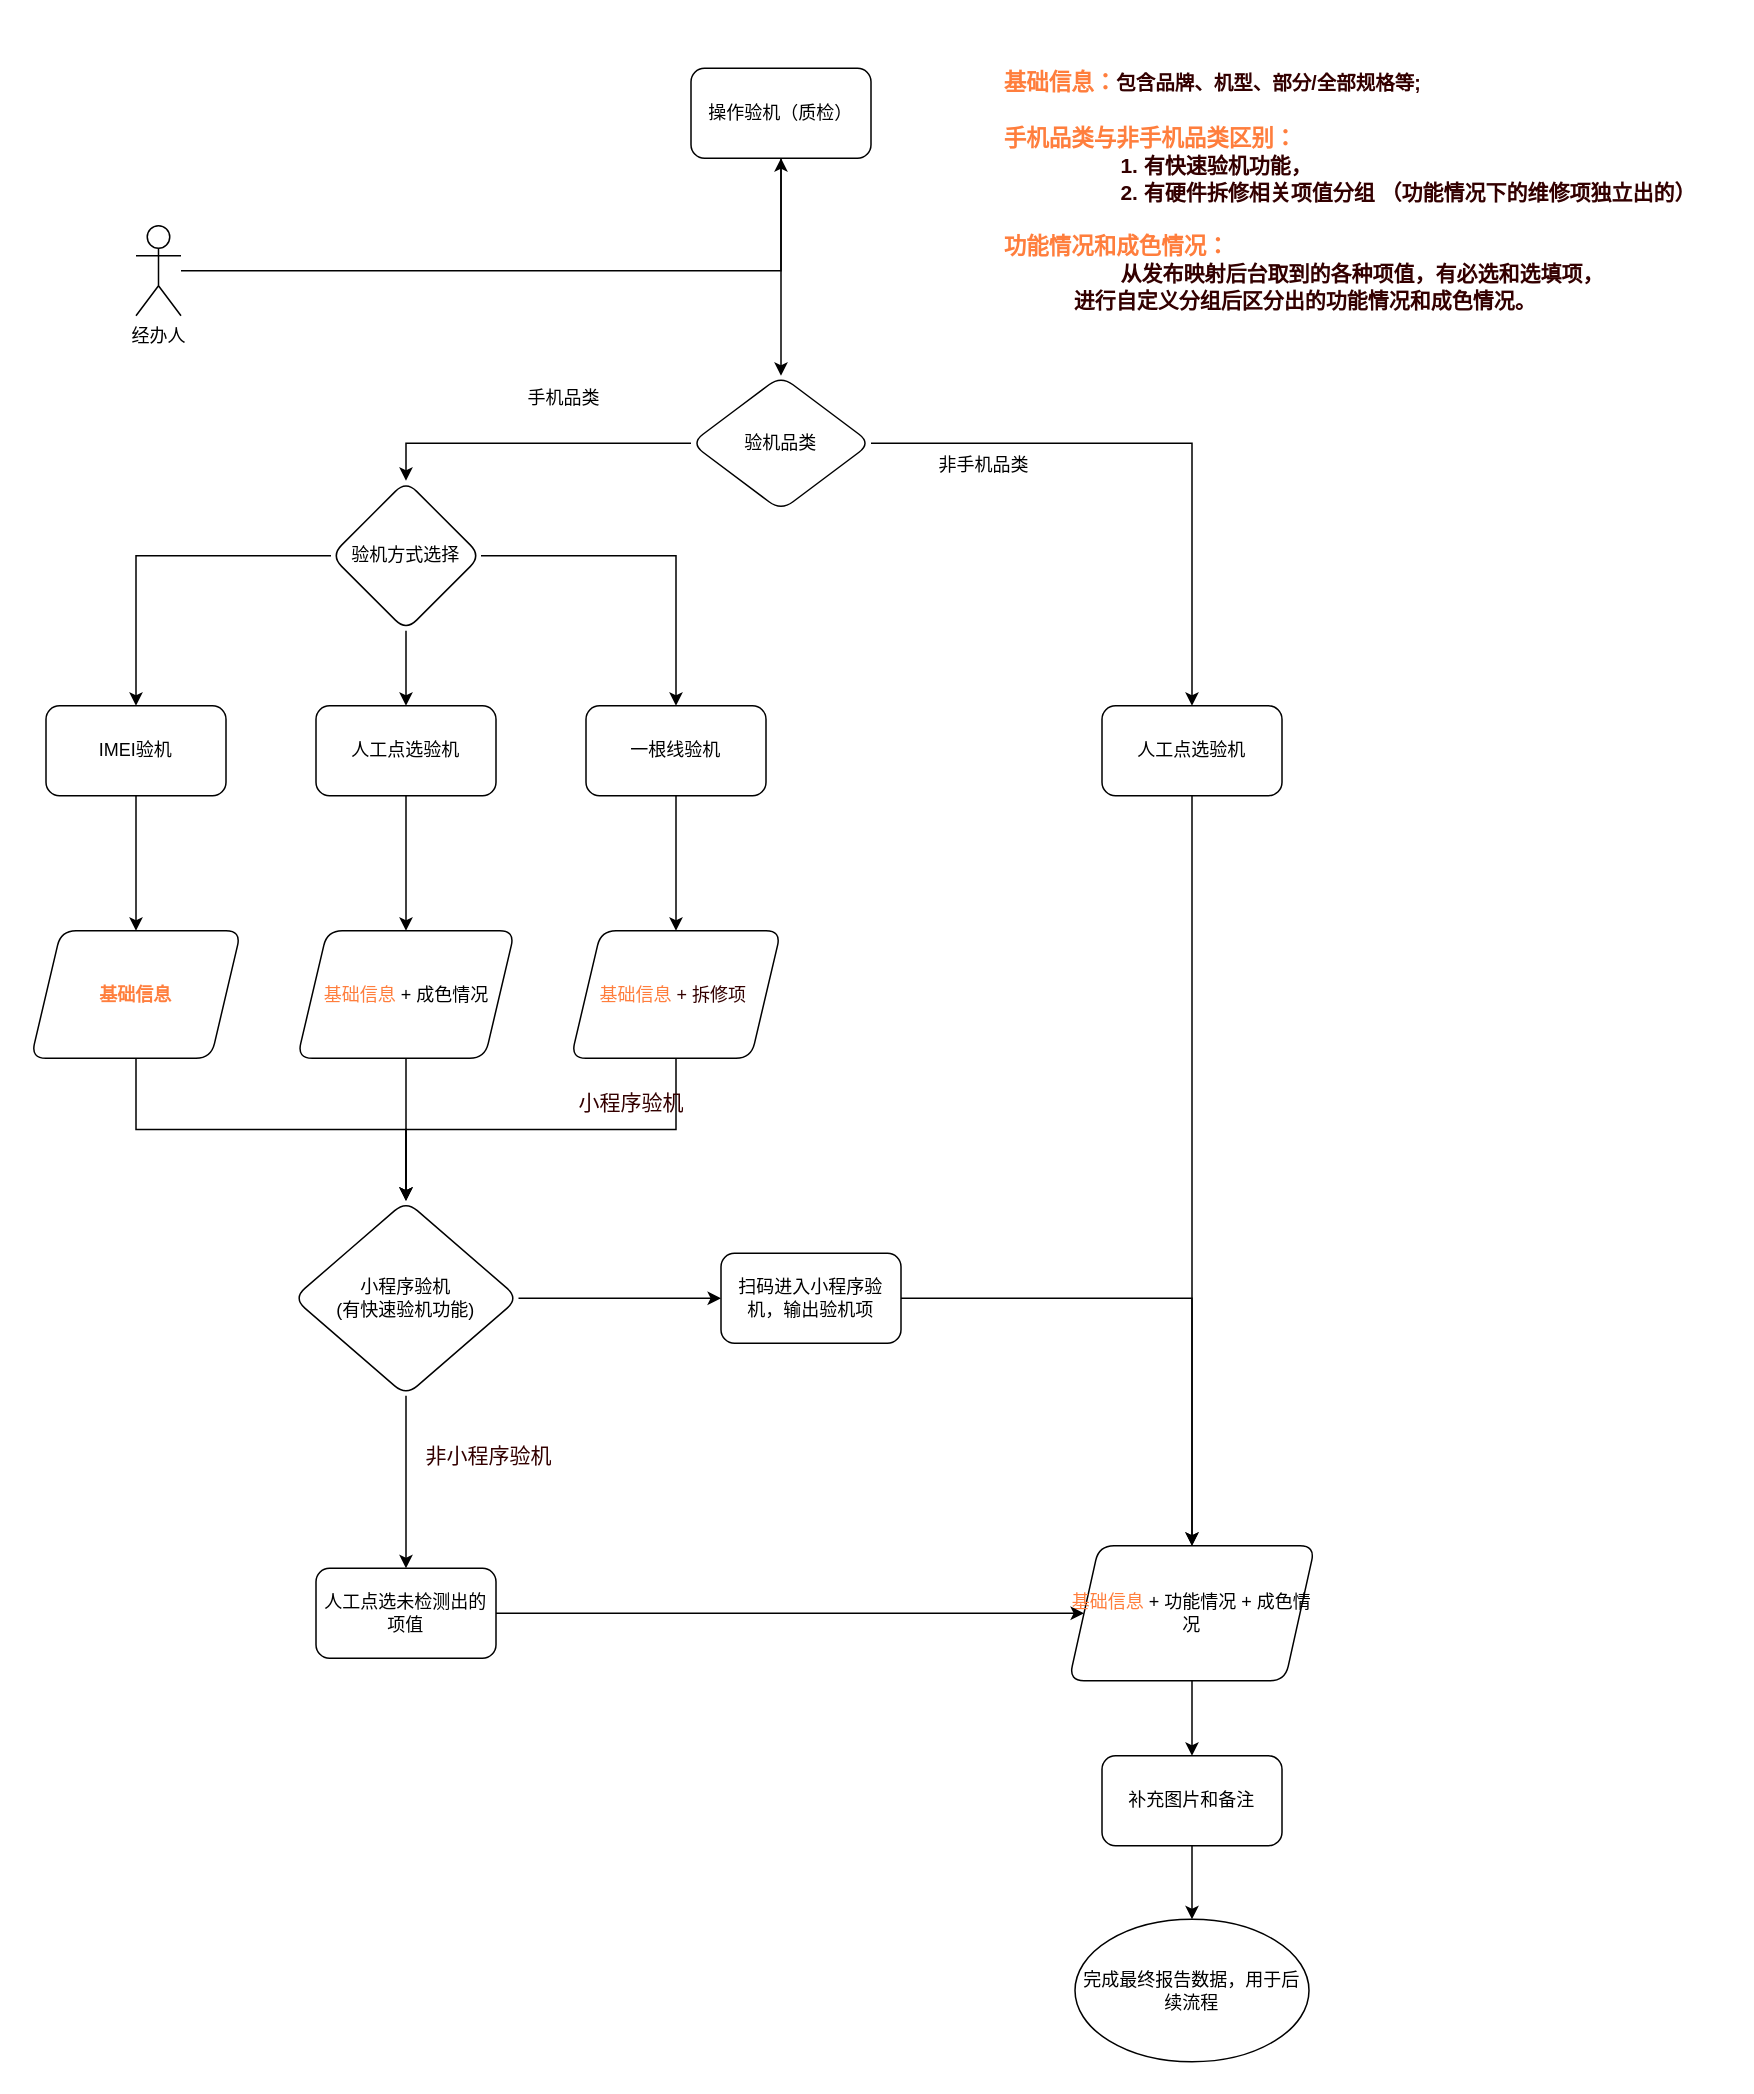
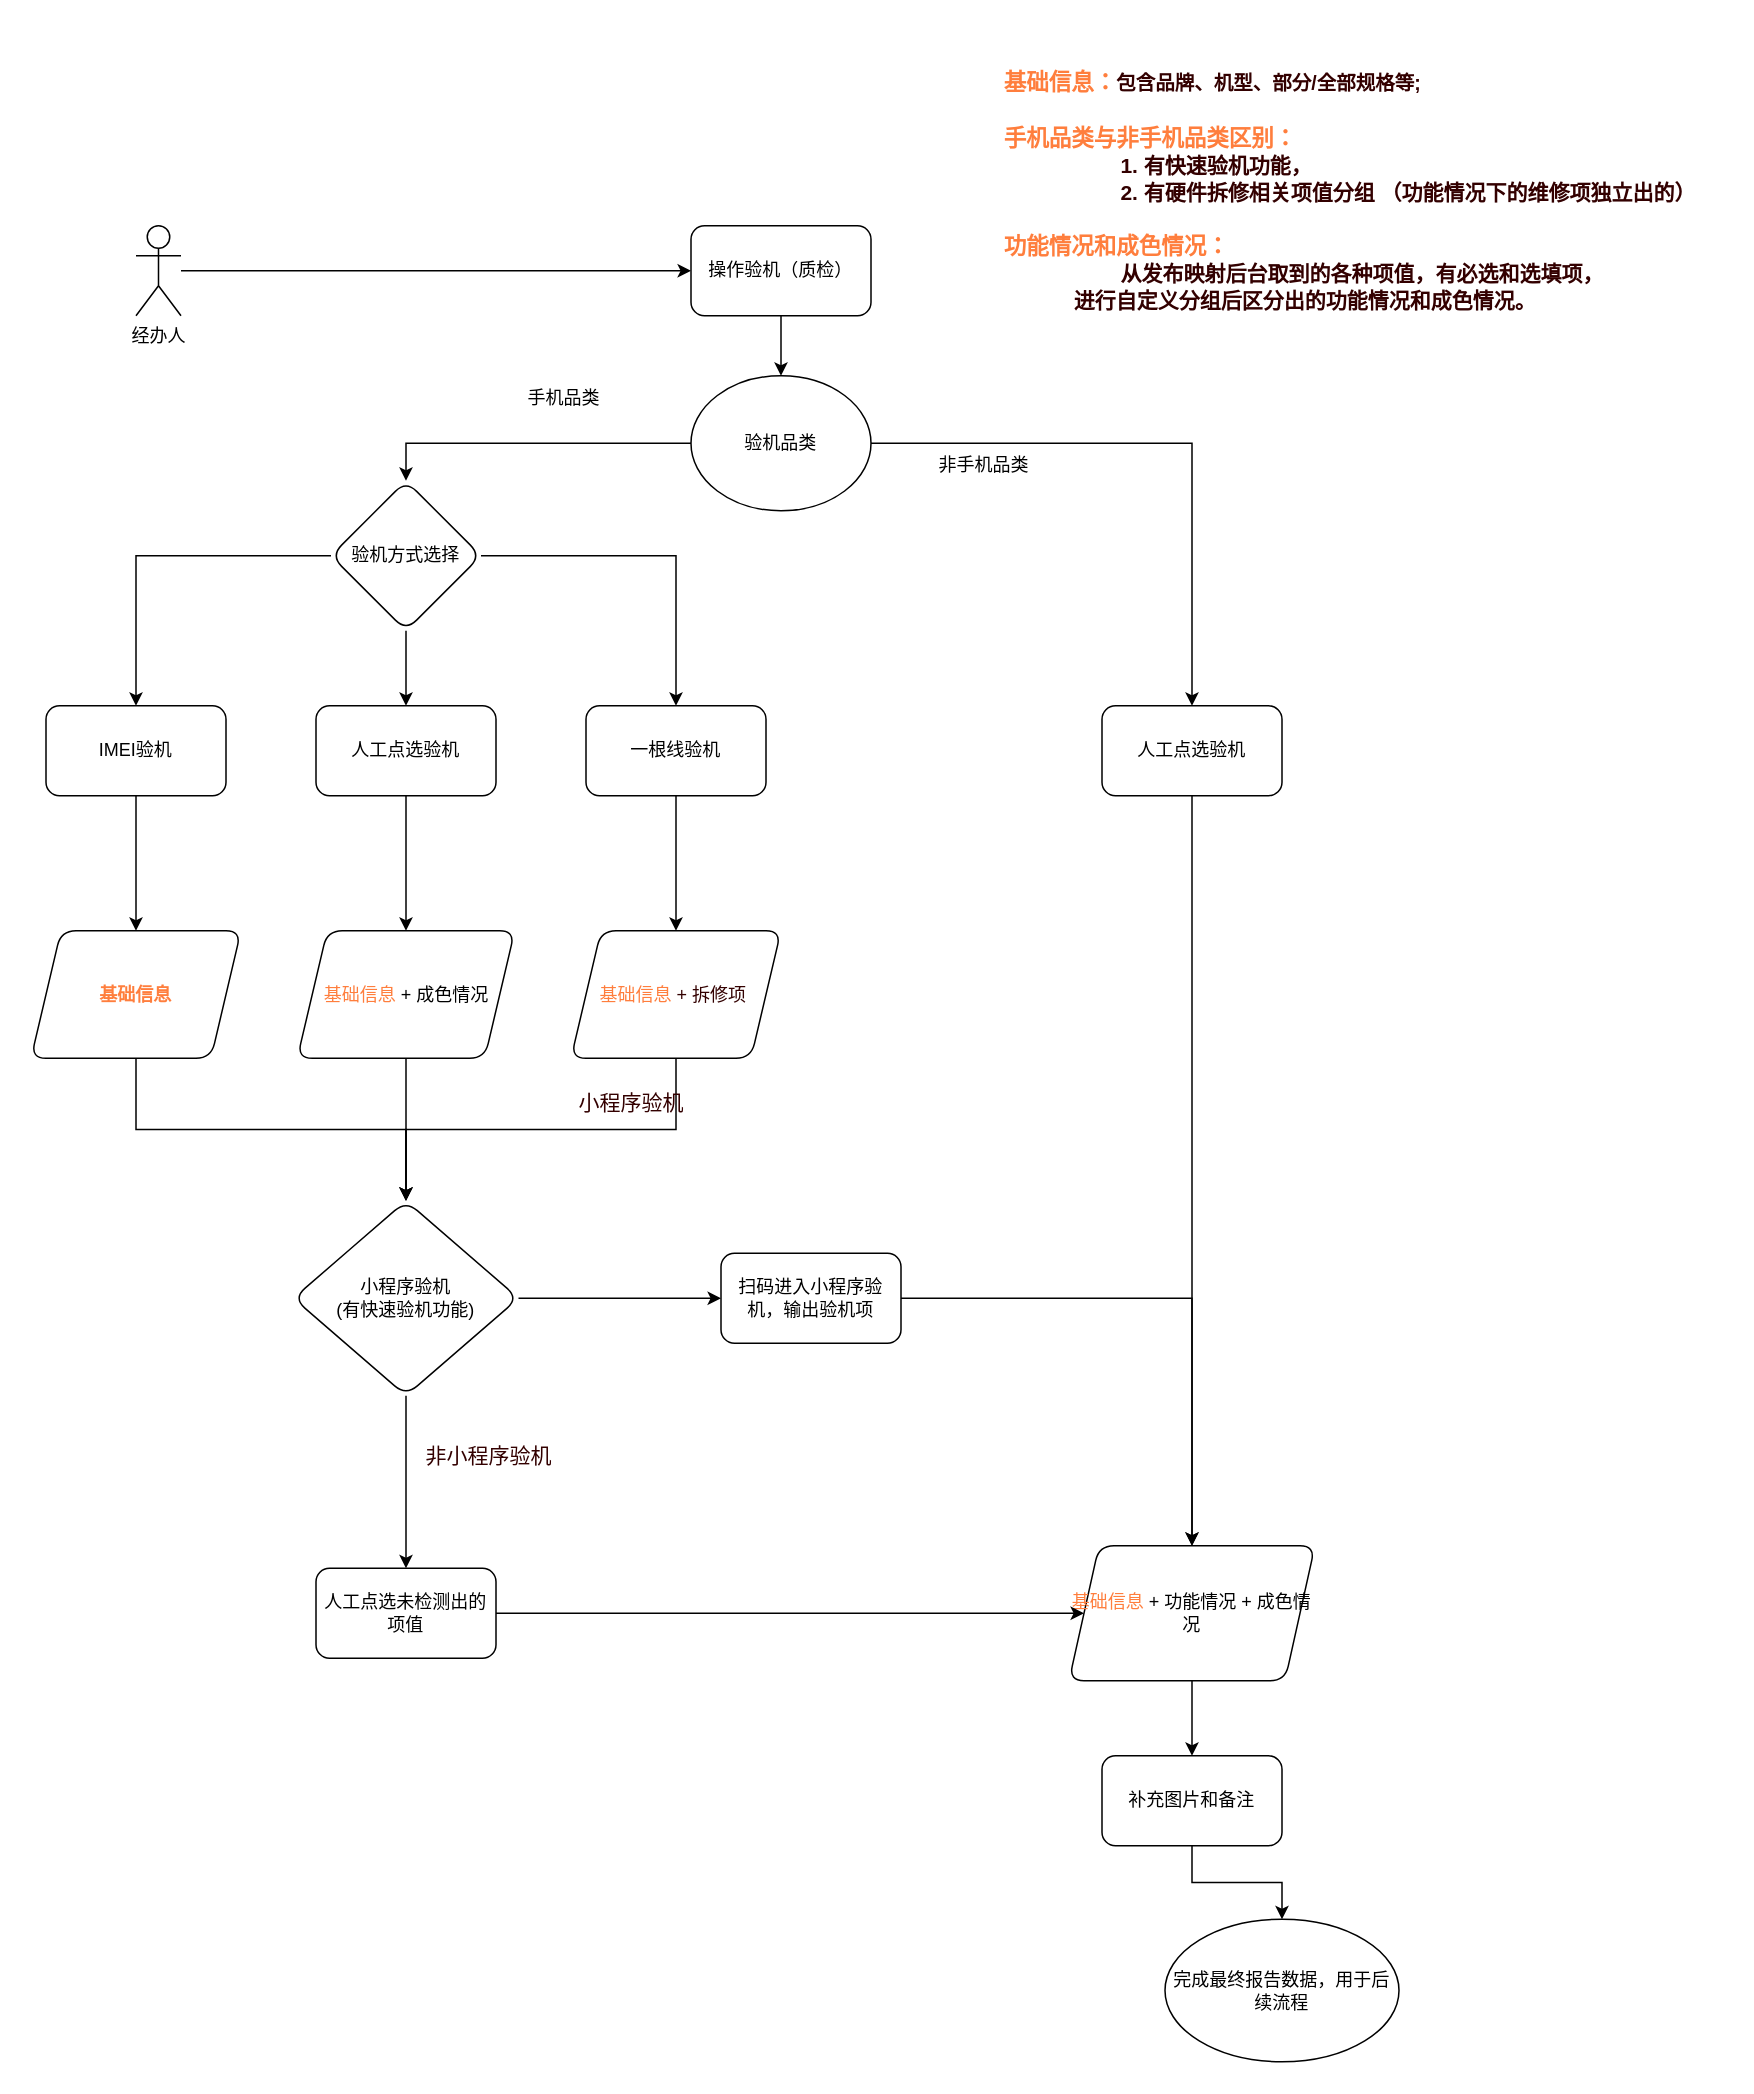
(781, 113) -> (781, 271)
(781, 443) -> (781, 443)
(1192, 1991) -> (1282, 1991)
